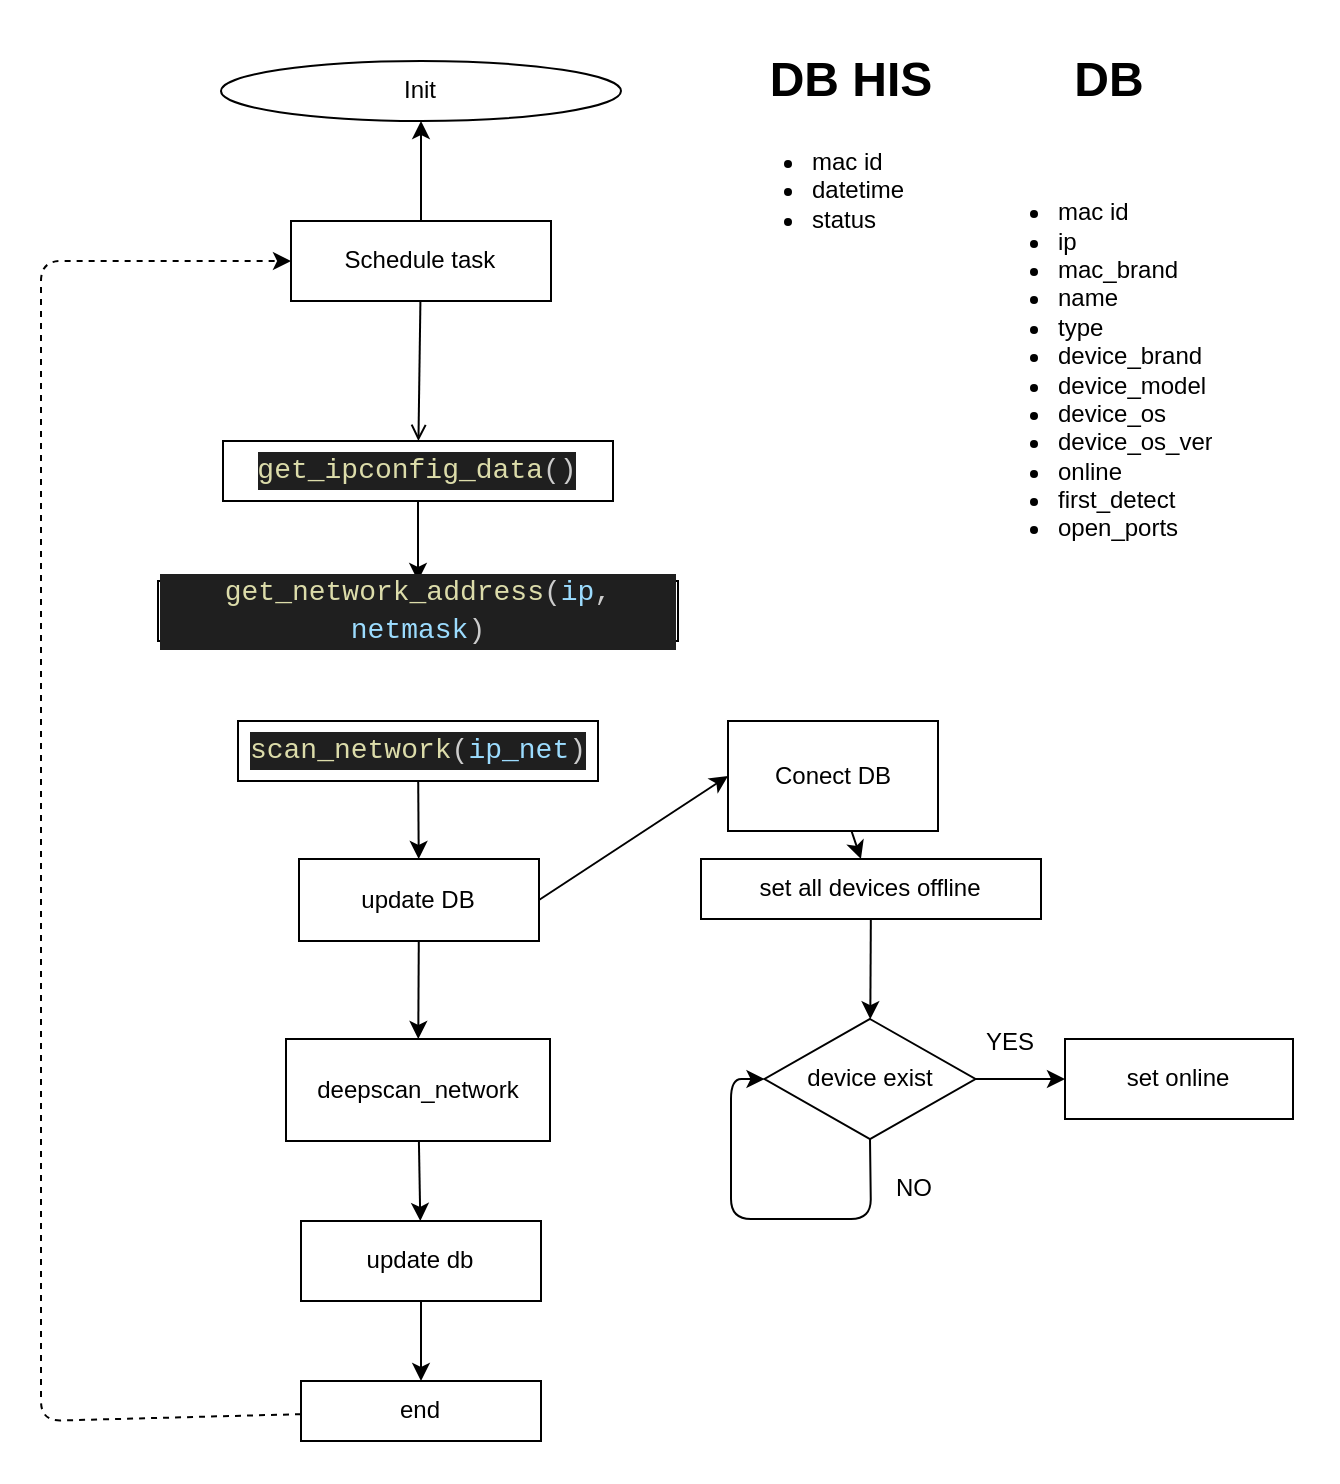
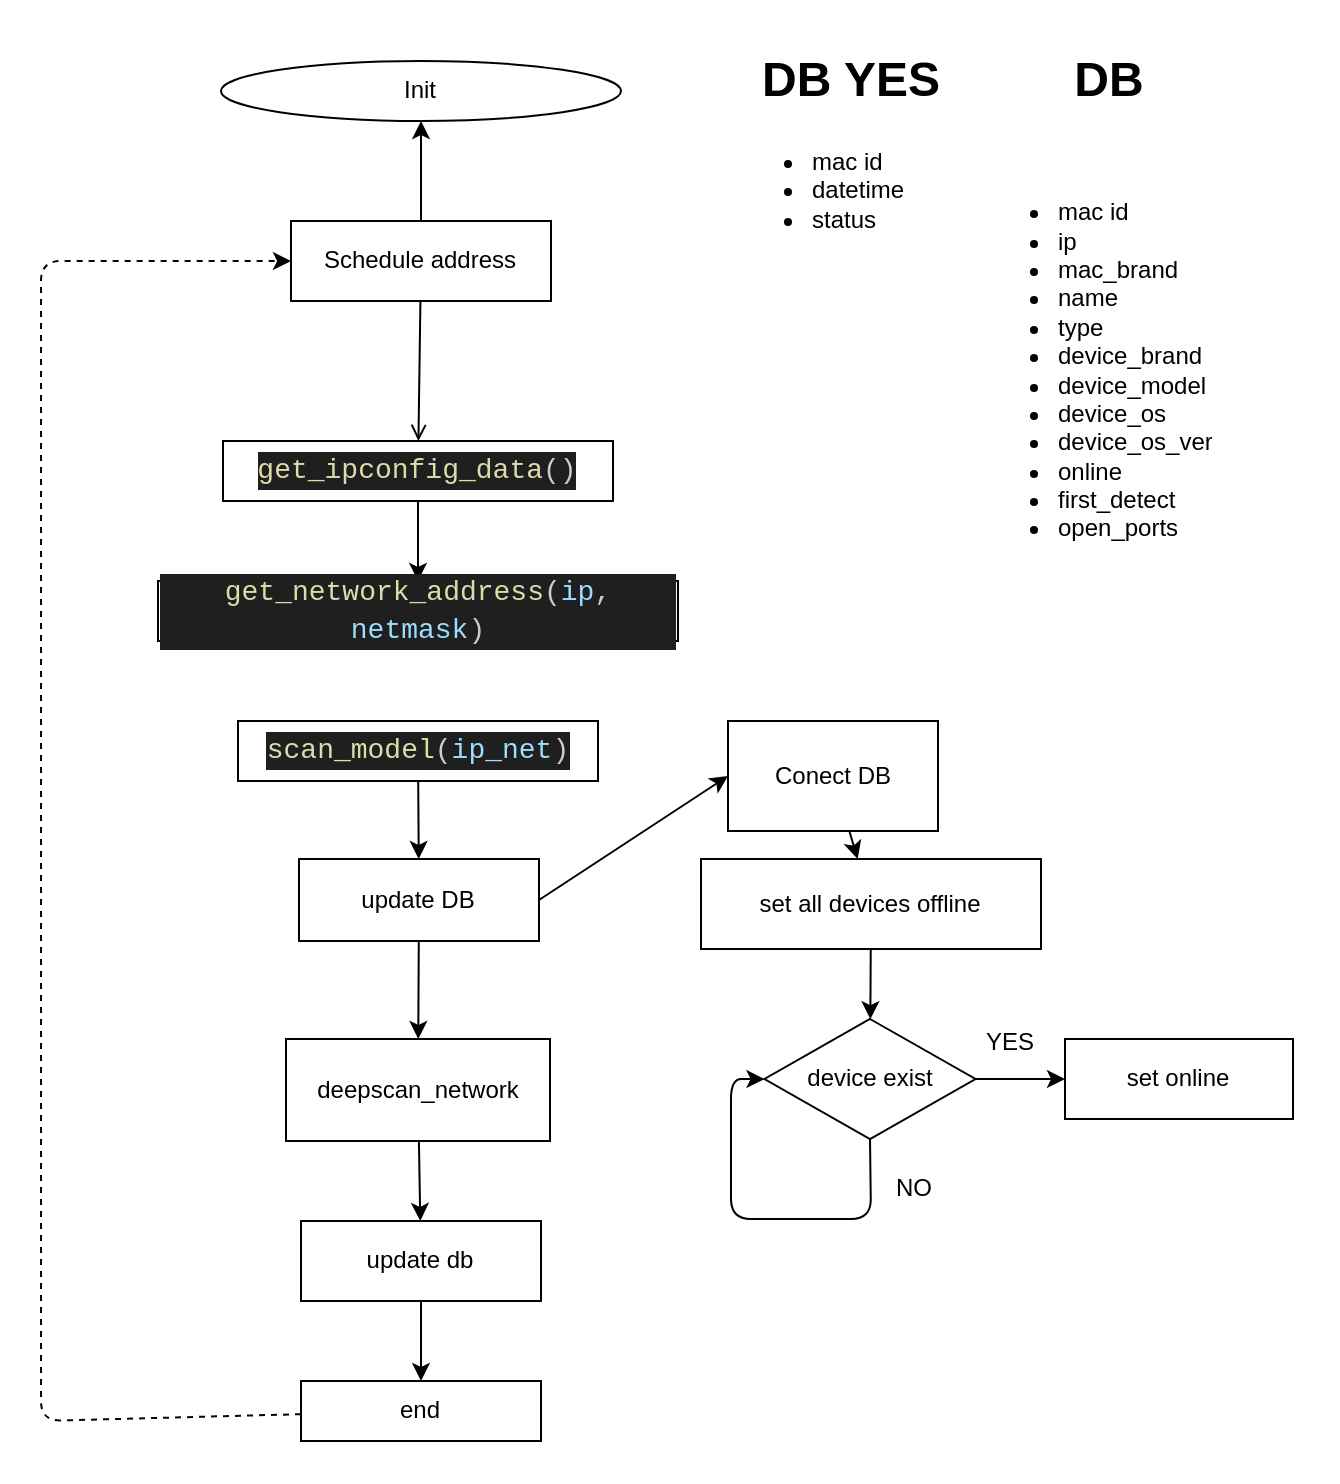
(852, 81) -> (852, 81)
(421, 261) -> (421, 261)
(419, 751) -> (419, 751)
(871, 889) -> (871, 904)
